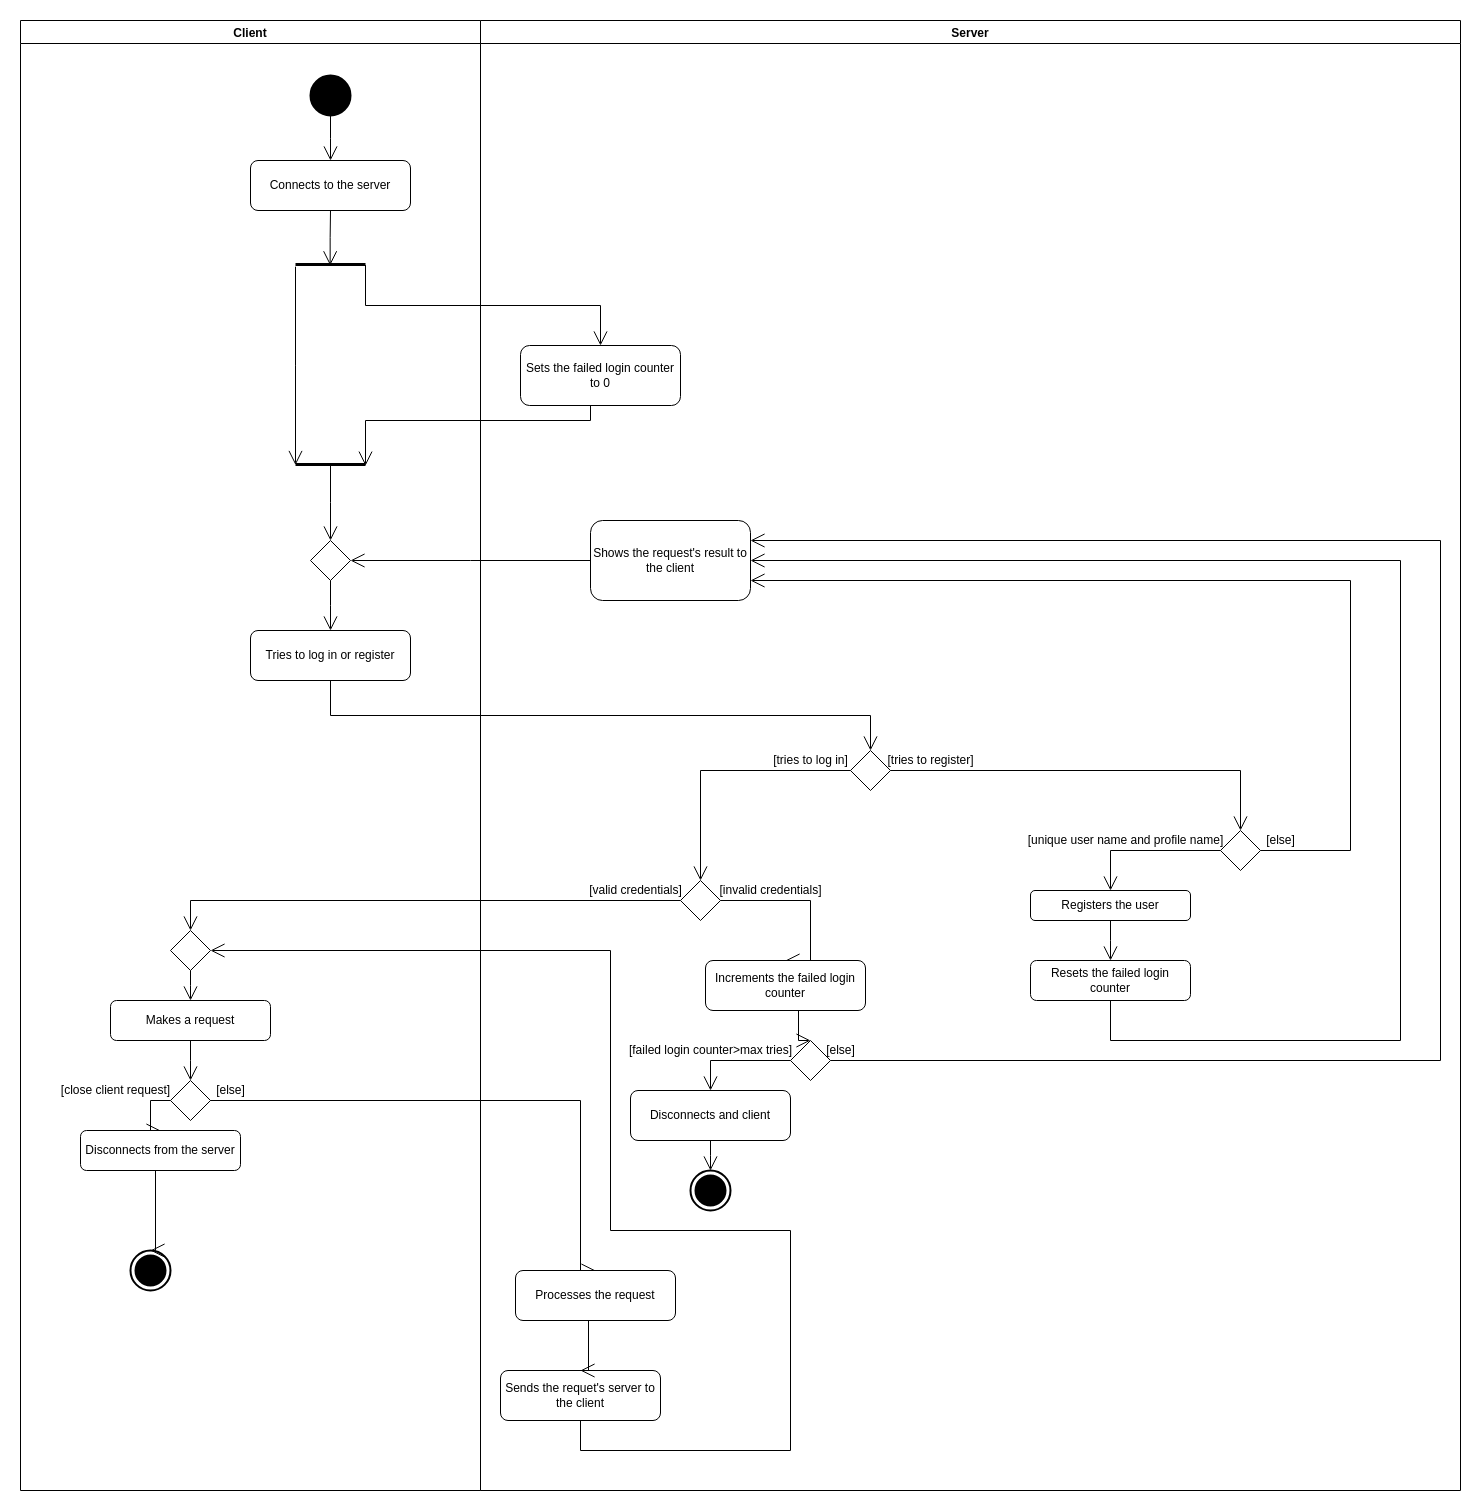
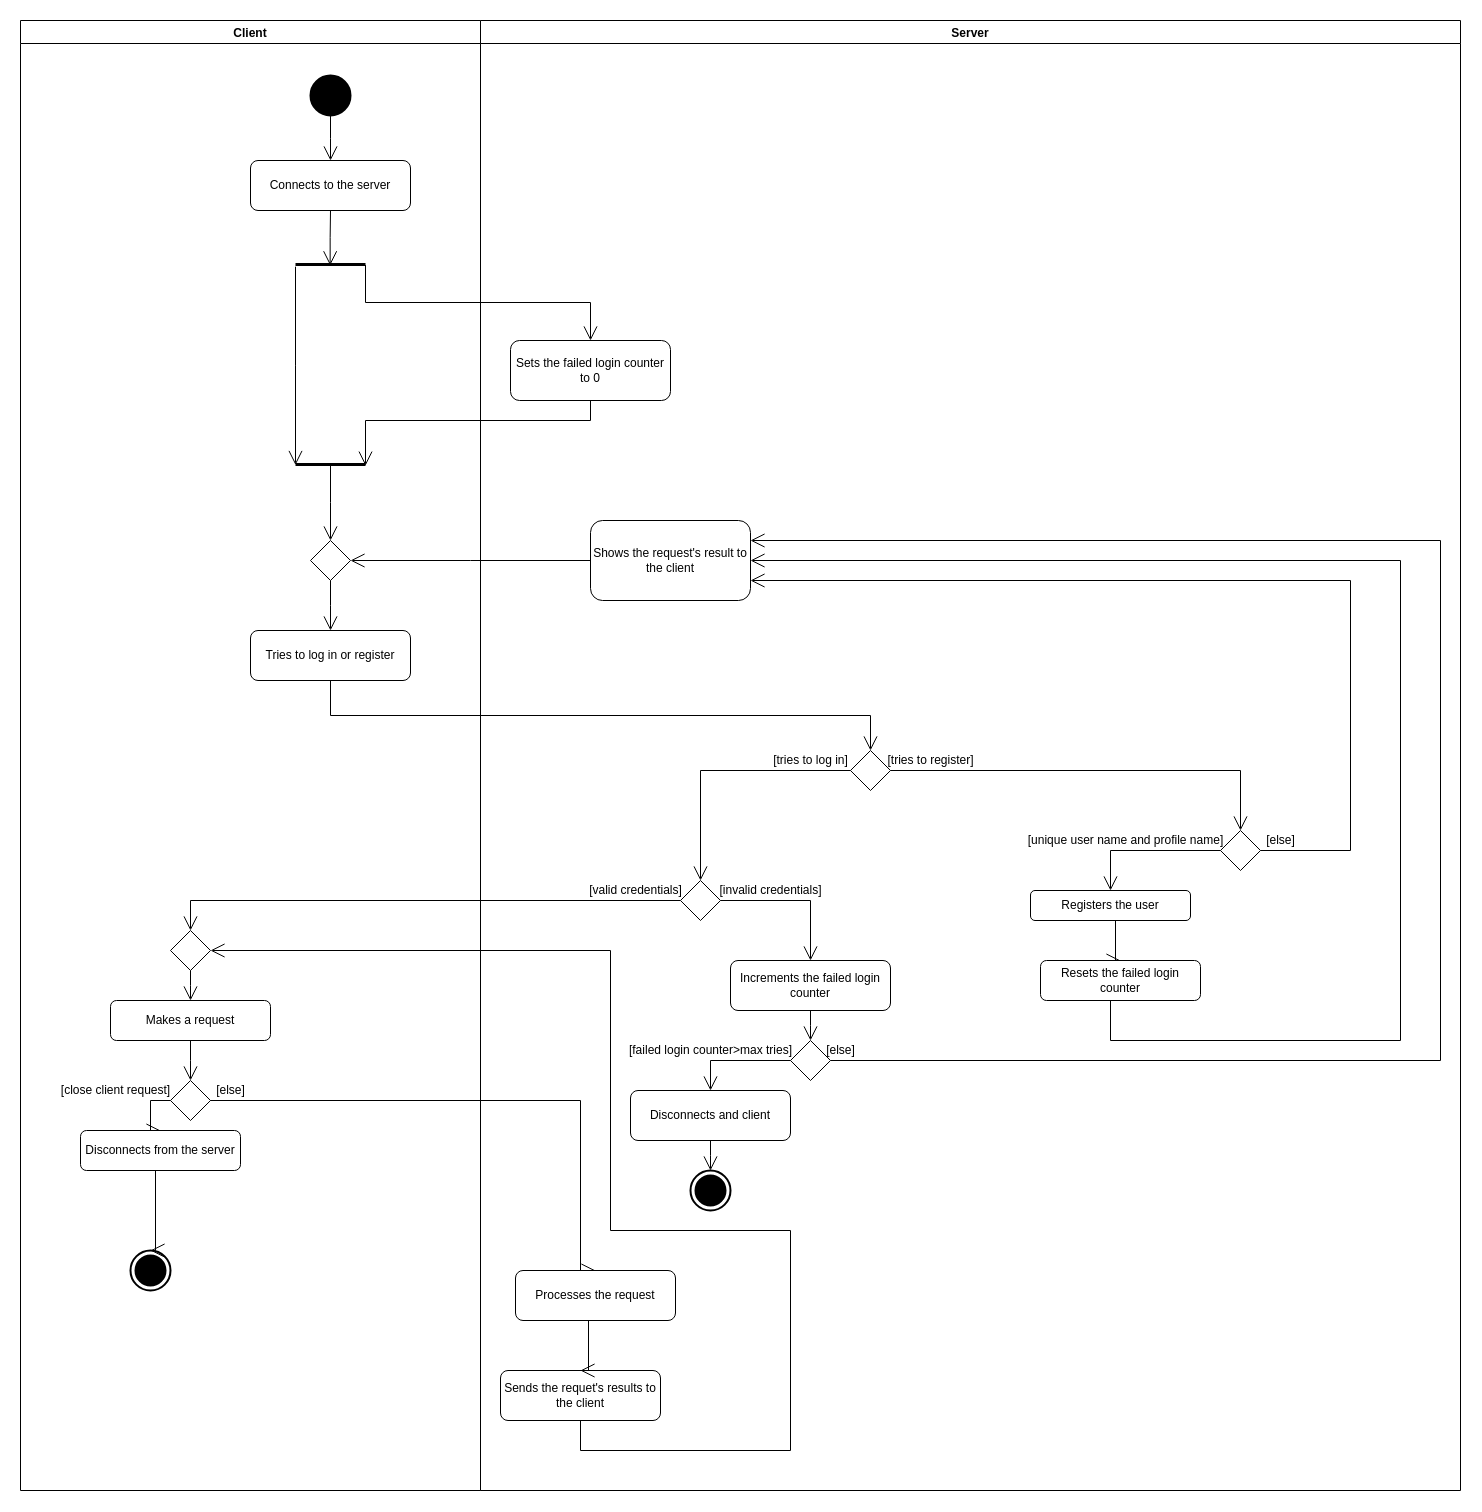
(601, 376) -> (591, 371)
(1111, 981) -> (1121, 981)
(786, 986) -> (811, 986)
(581, 1396) -> (581, 1396)
